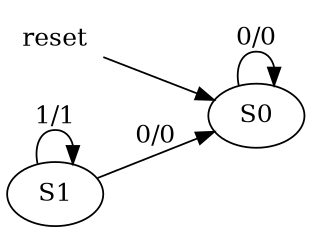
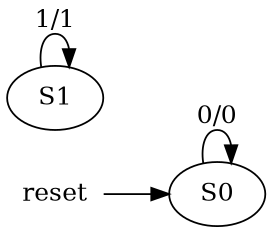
(147, 158) -> none
